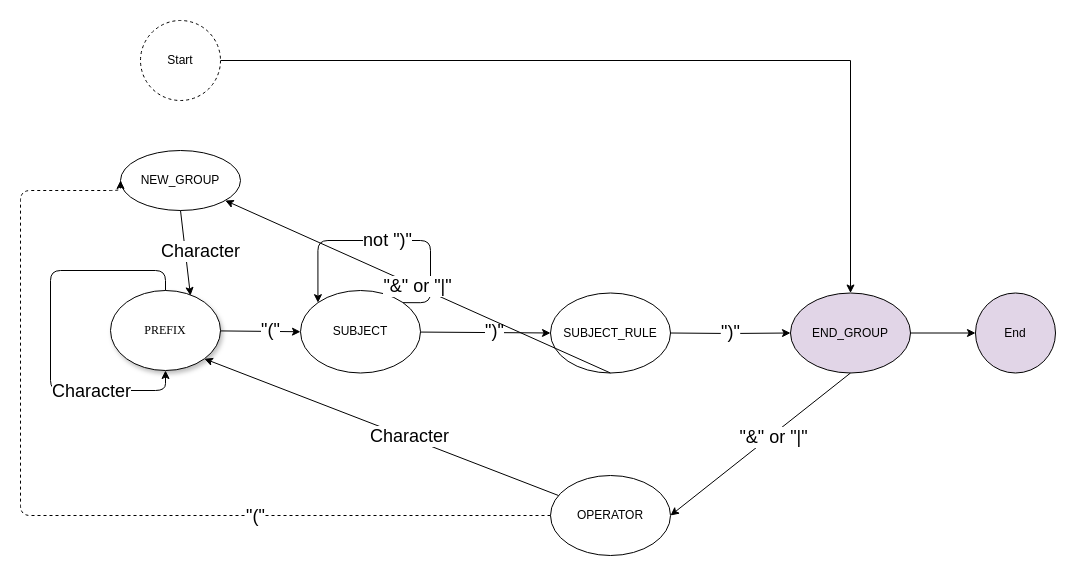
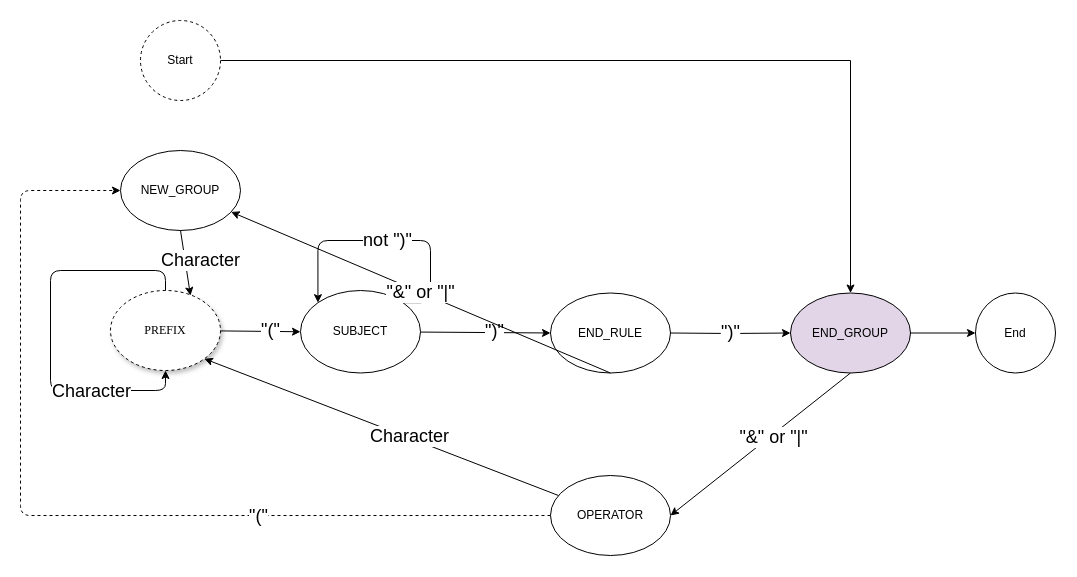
(181, 181) -> (181, 191)
(166, 331) -> (166, 331)
(1016, 333) -> (1016, 333)
(611, 334) -> (611, 334)
